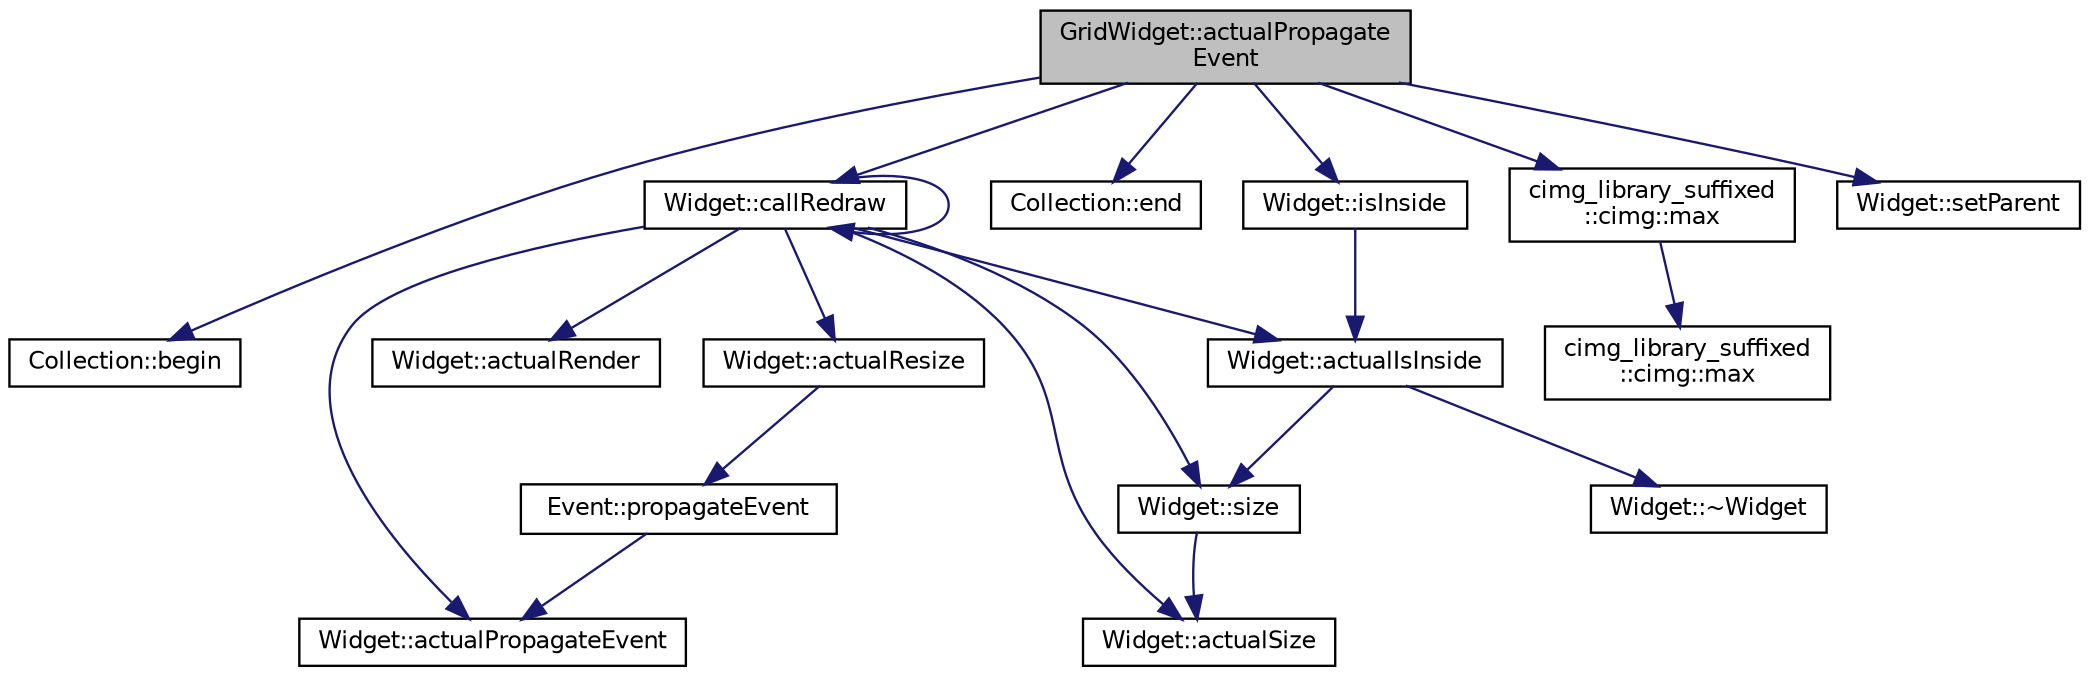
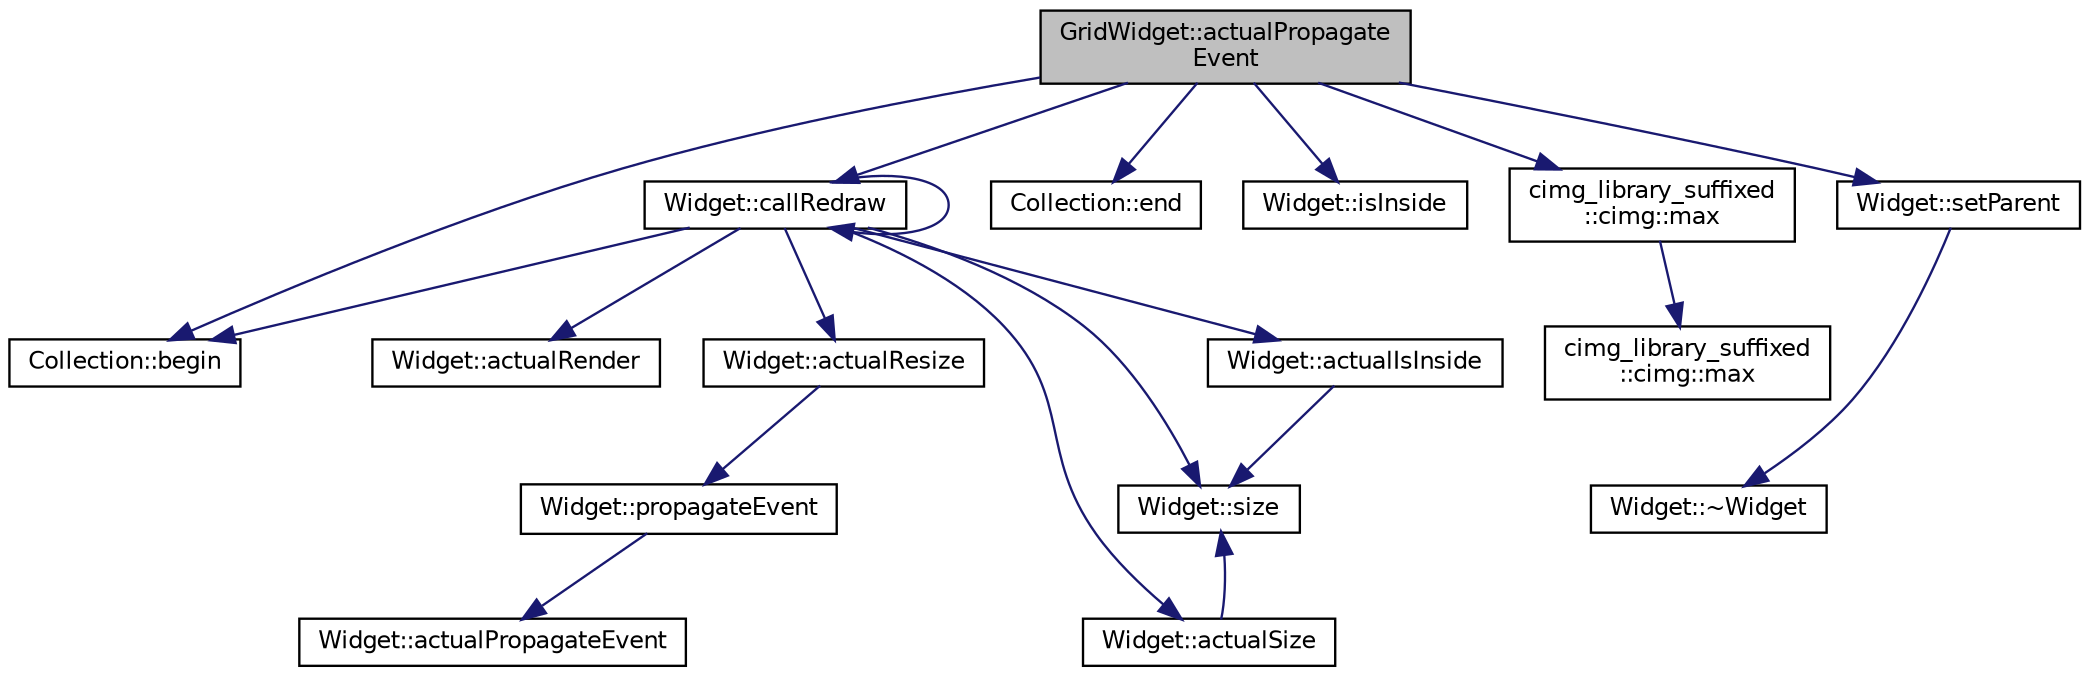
(1355, 272) -> none
(350, 329) -> (462, 281)
(1521, 432) -> (1878, 366)
(679, 509) -> (679, 509)
(1193, 564) -> (1225, 588)
